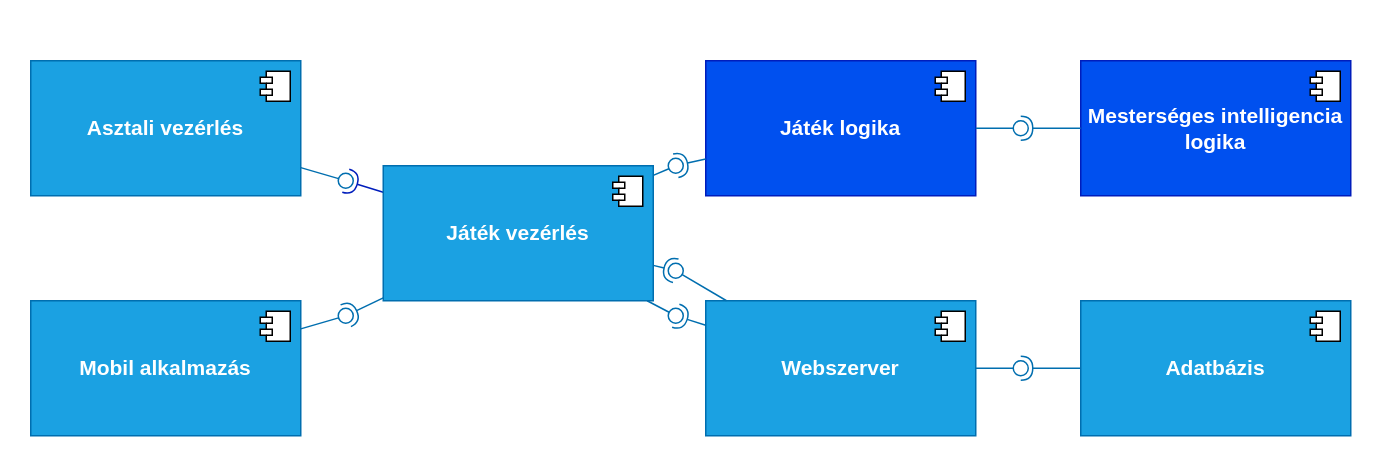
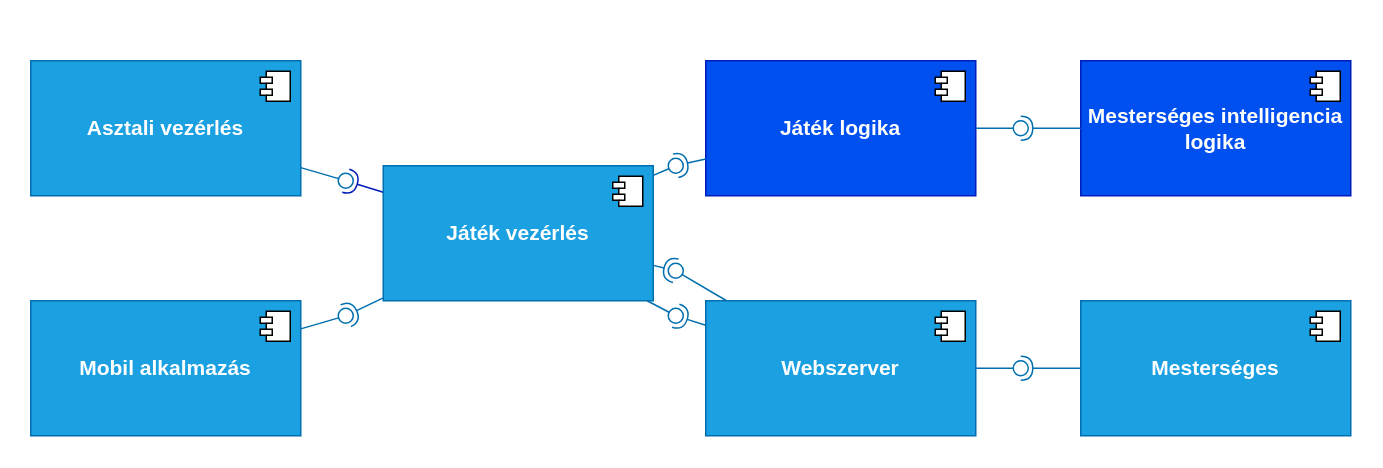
(1216, 368) -> (1216, 368)
